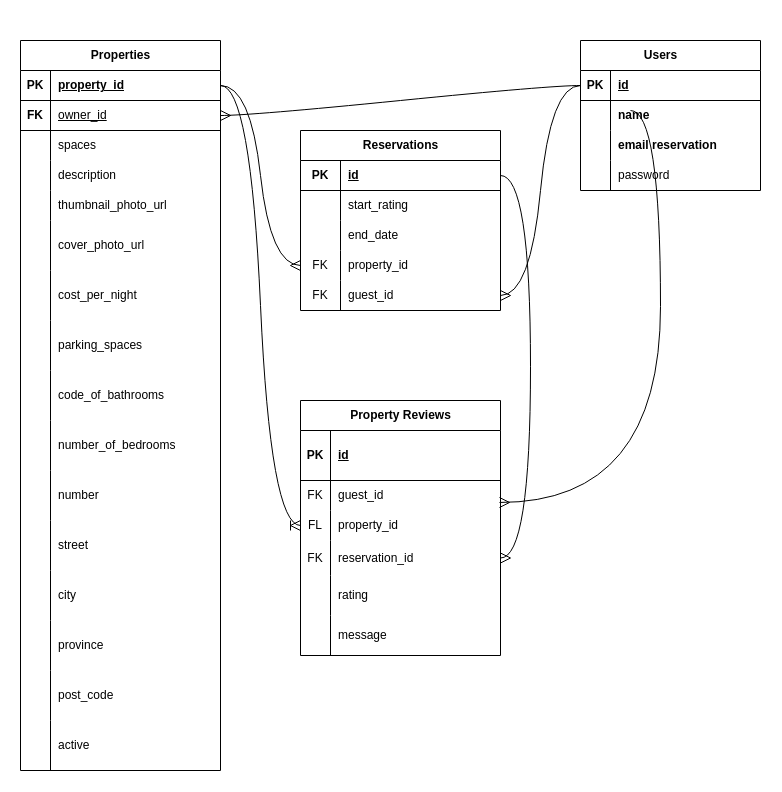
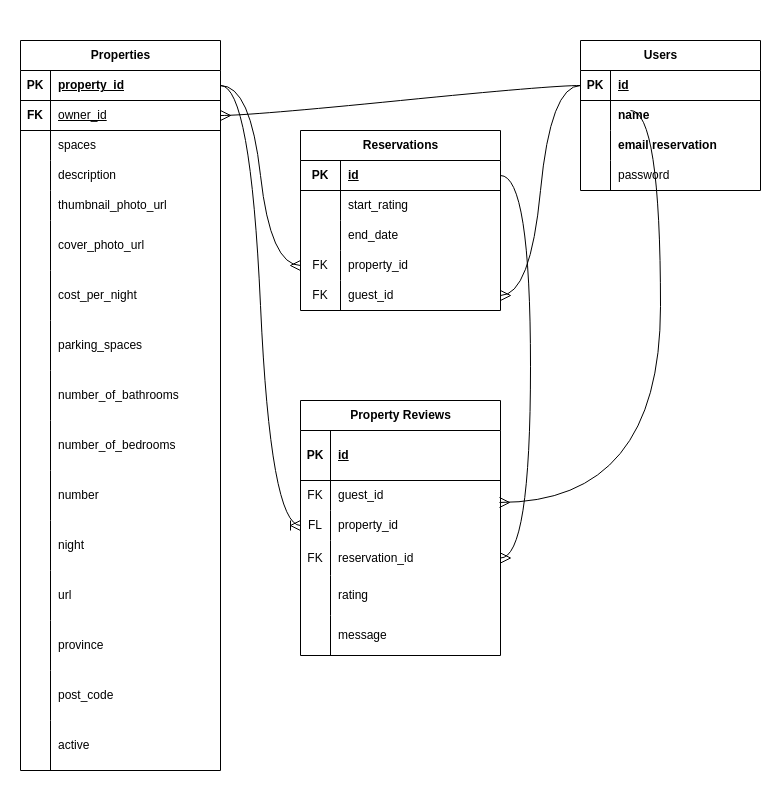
(116, 396) -> (122, 396)
(79, 546) -> (74, 546)
(70, 596) -> (67, 596)
